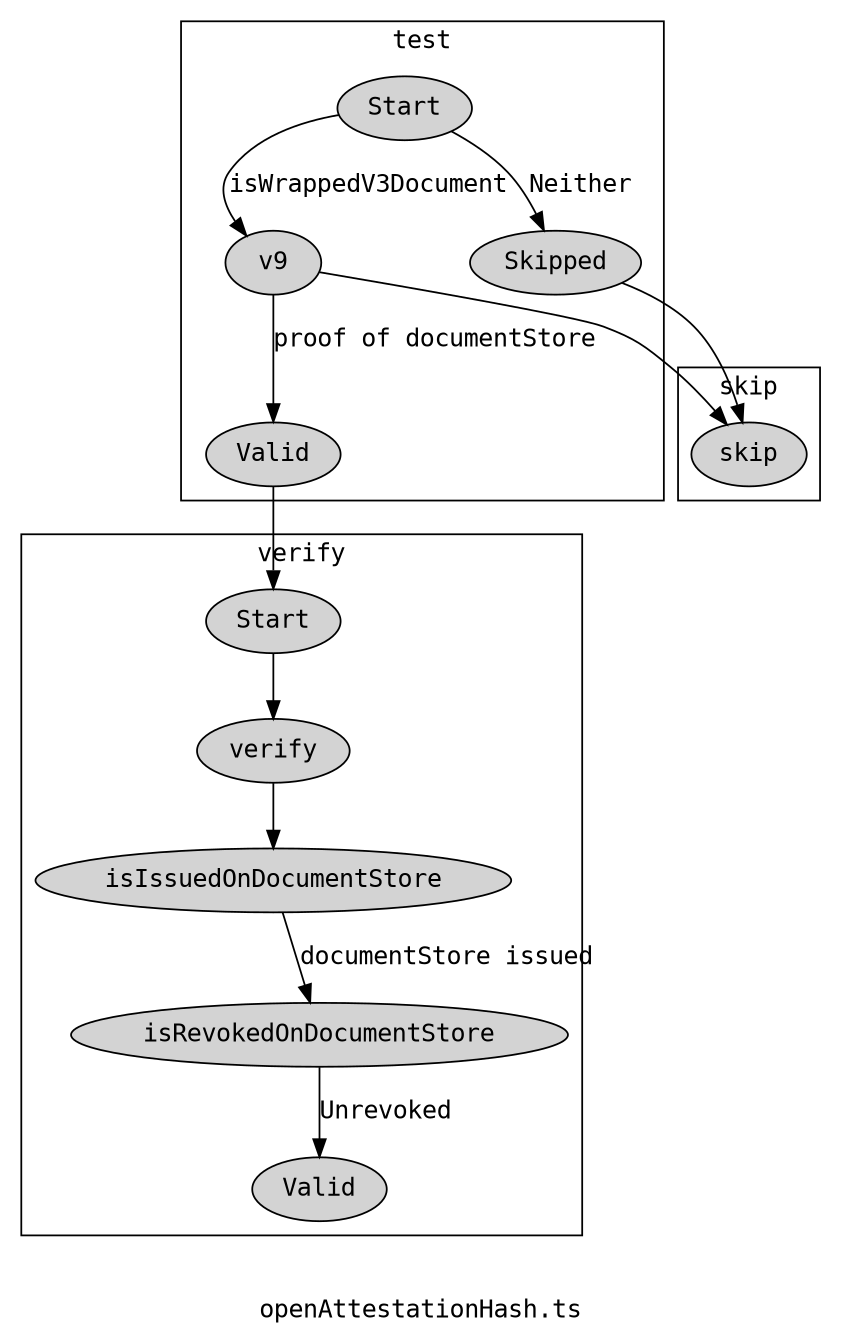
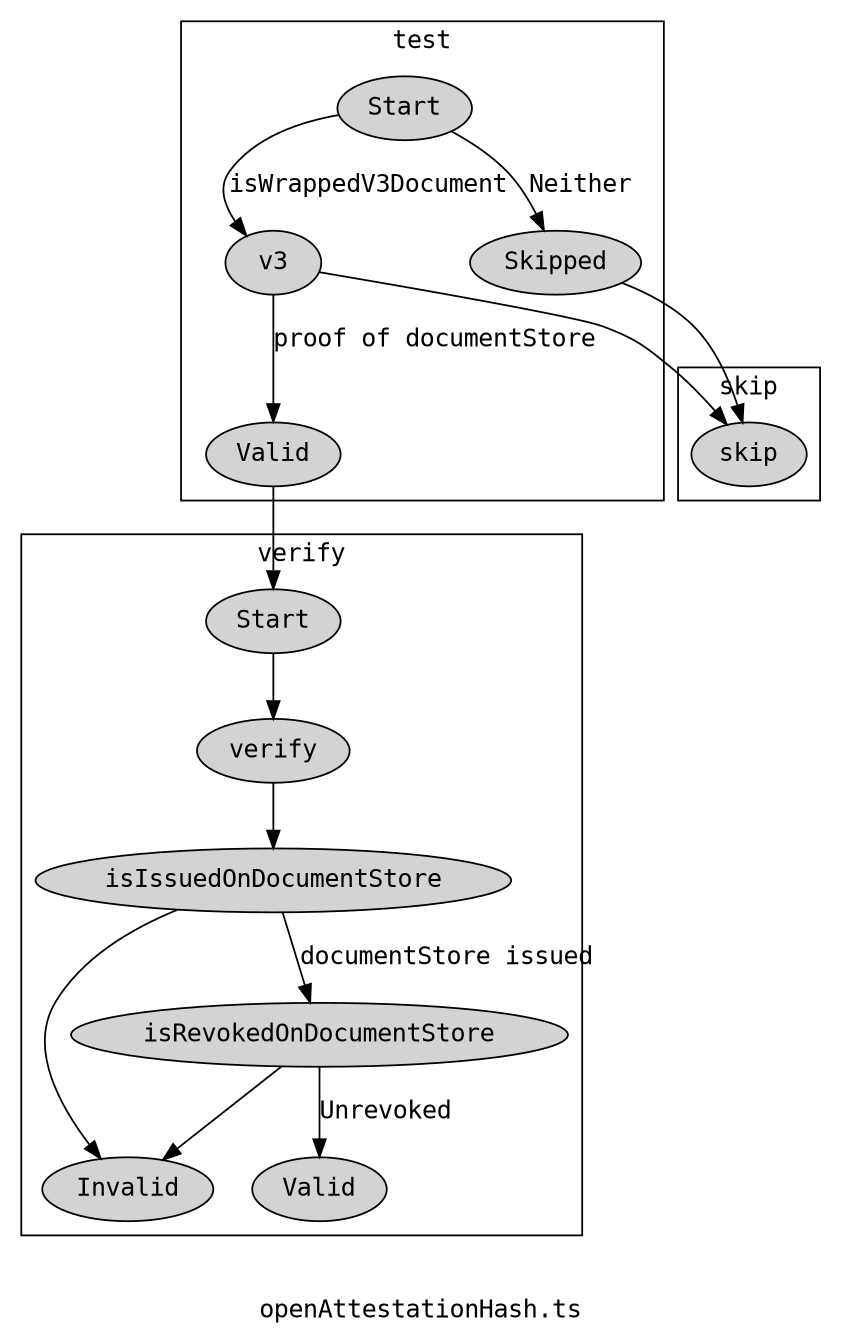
(273, 263) -> (273, 263)
none -> (128, 1189)
